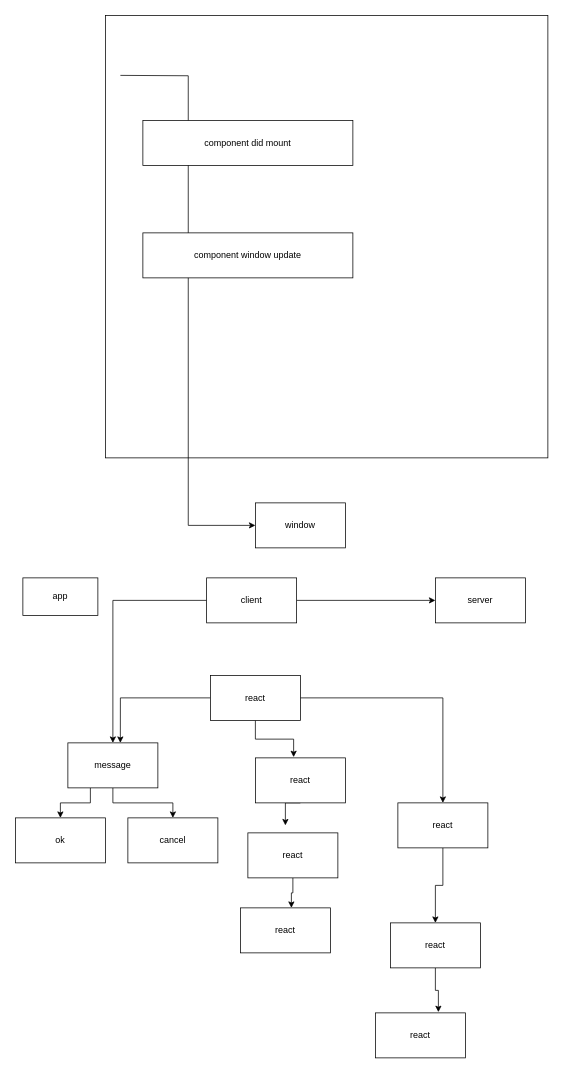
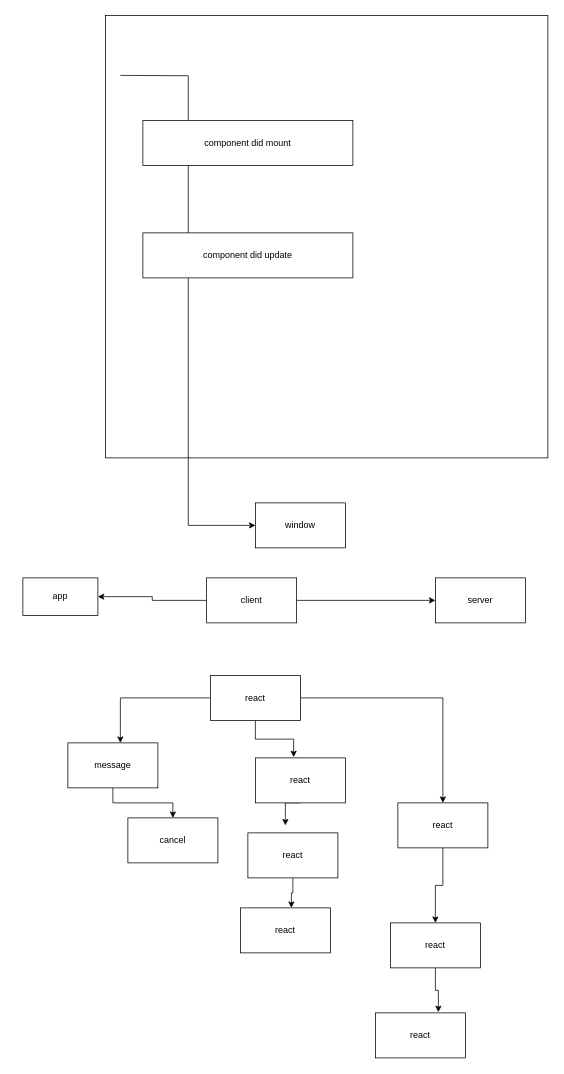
(248, 255) -> (248, 255)
(133, 600) -> (130, 597)
(90, 797) -> none
(60, 840) -> none
